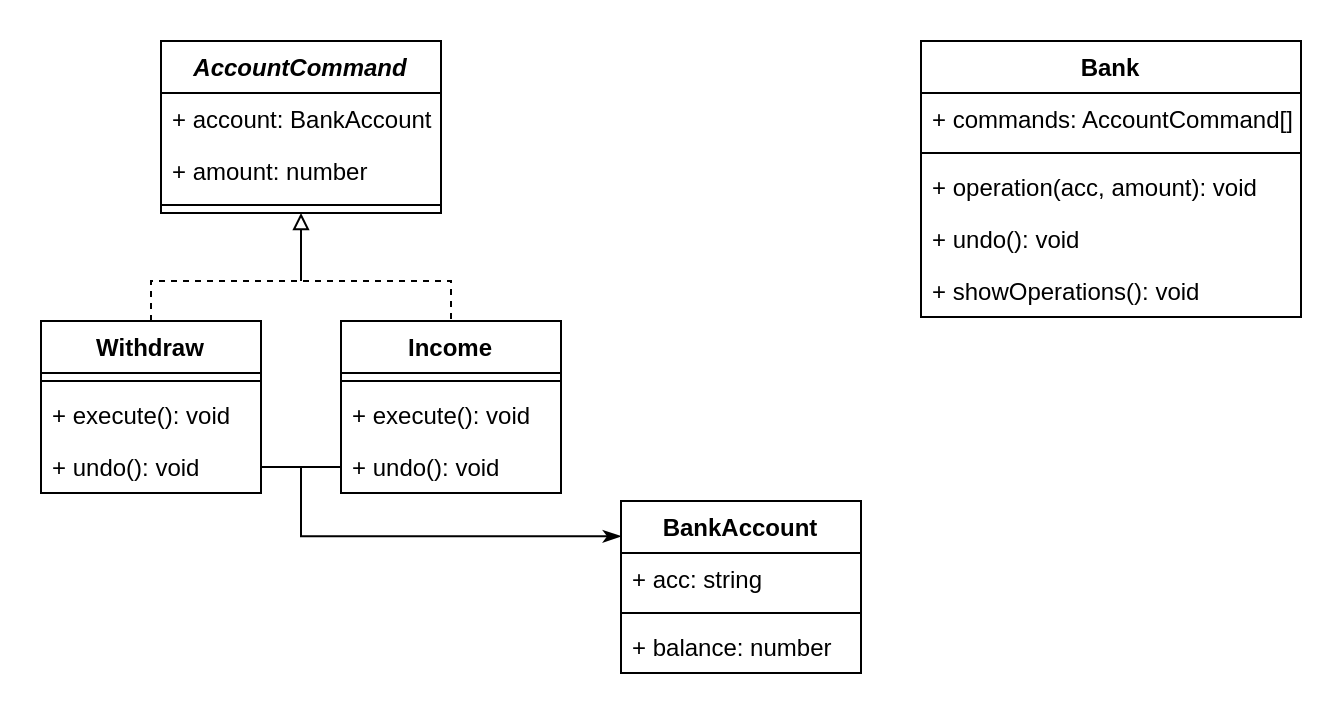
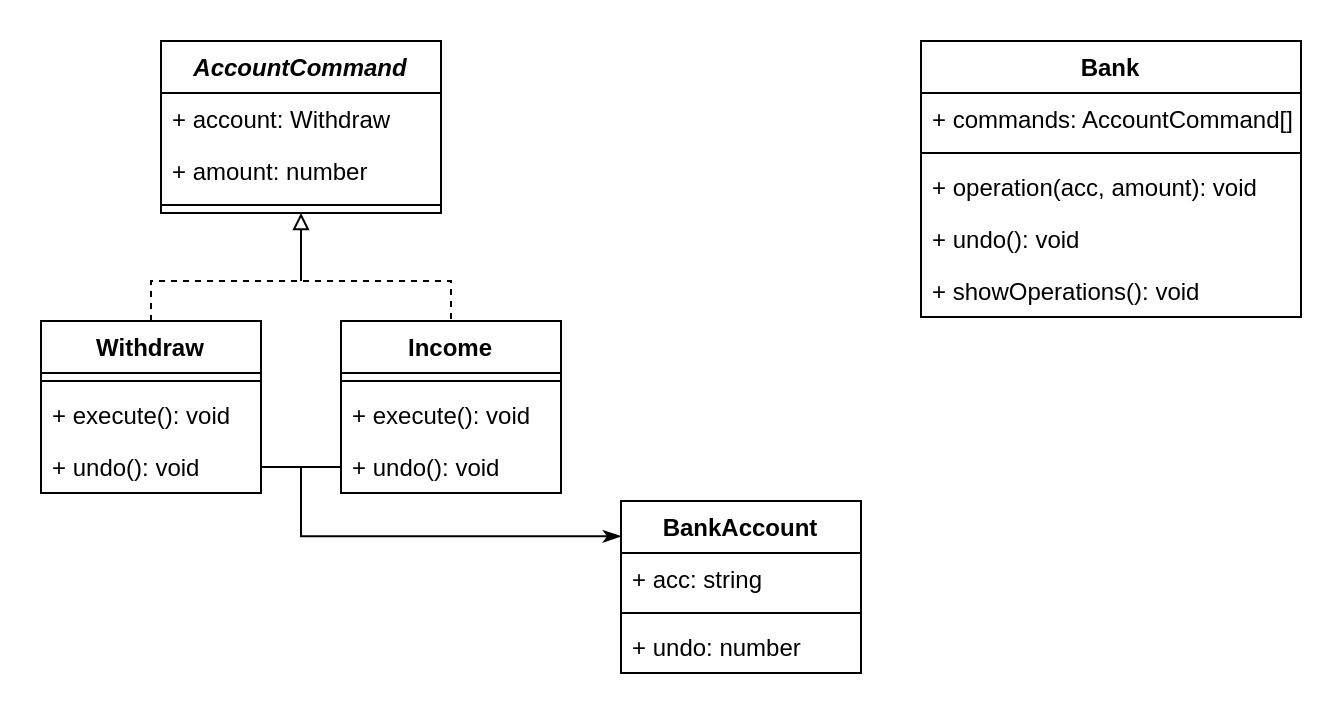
(310, 120) -> (287, 120)
(734, 648) -> (717, 648)
